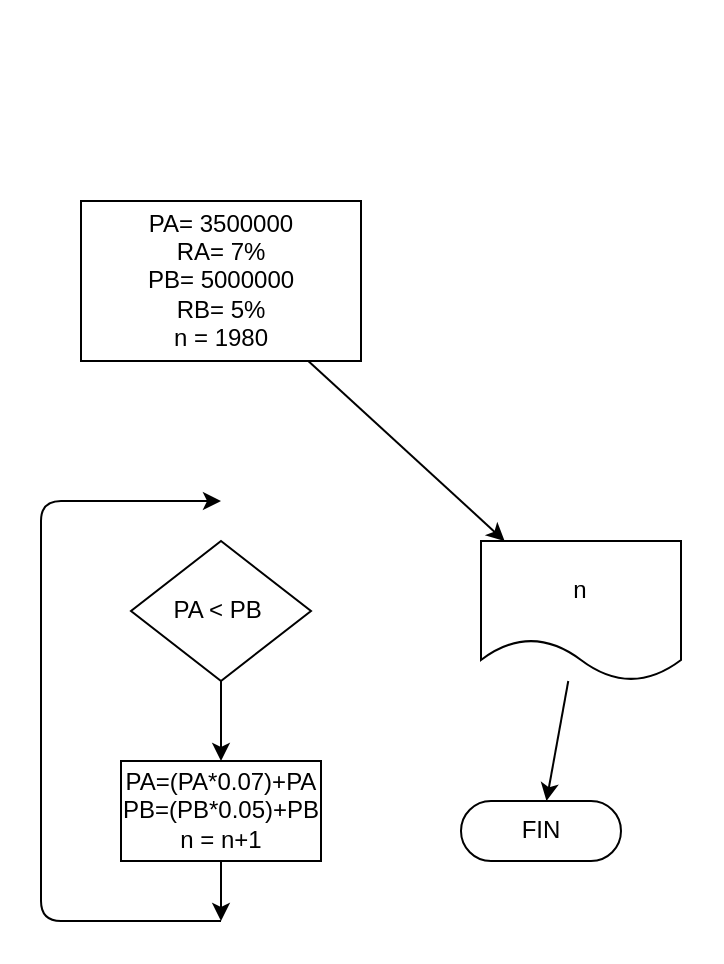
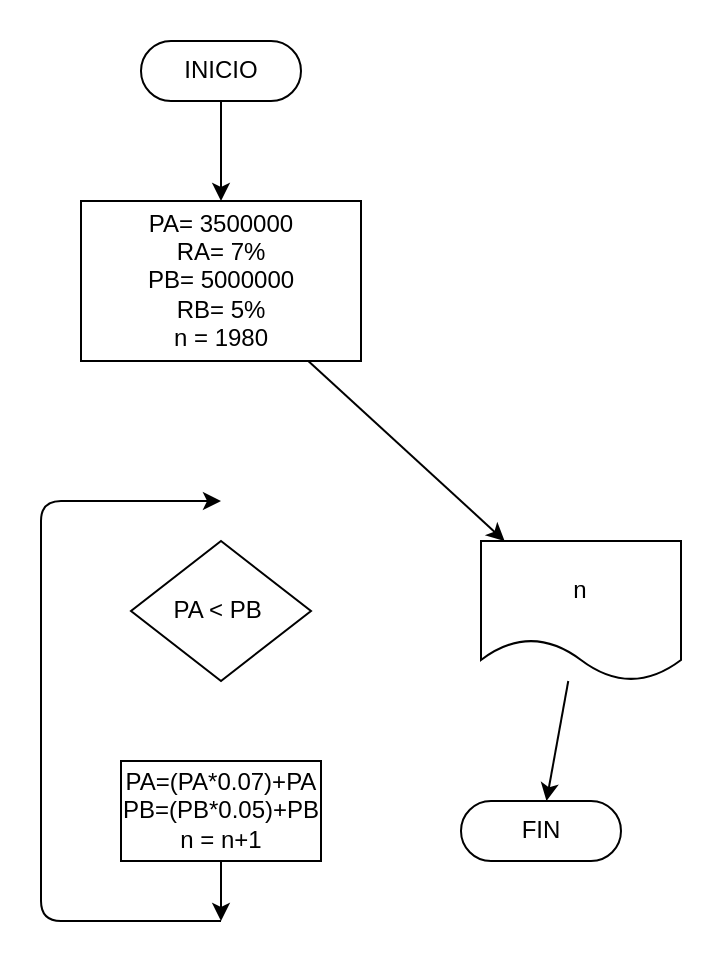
none -> (221, 71)
none -> (221, 144)
(221, 714) -> none
